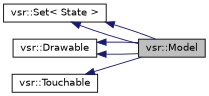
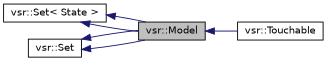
(55, 48) -> (55, 48)
(118, 64) -> (226, 31)
